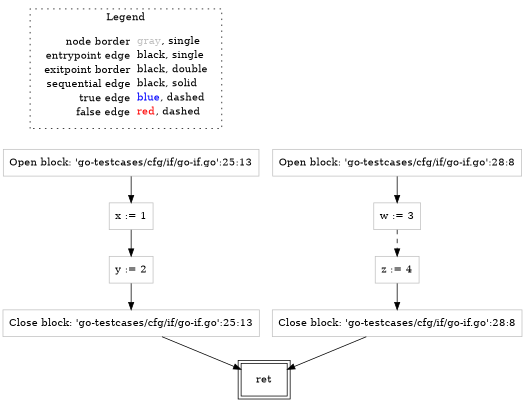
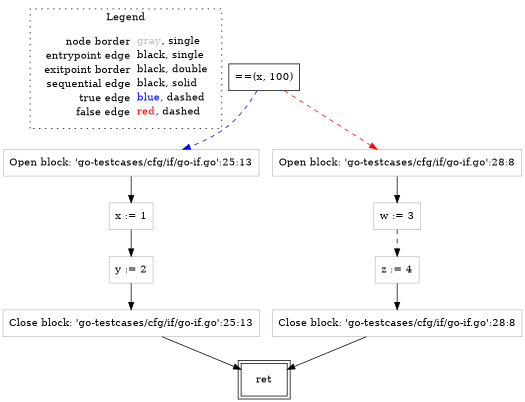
none -> (264, 77)
